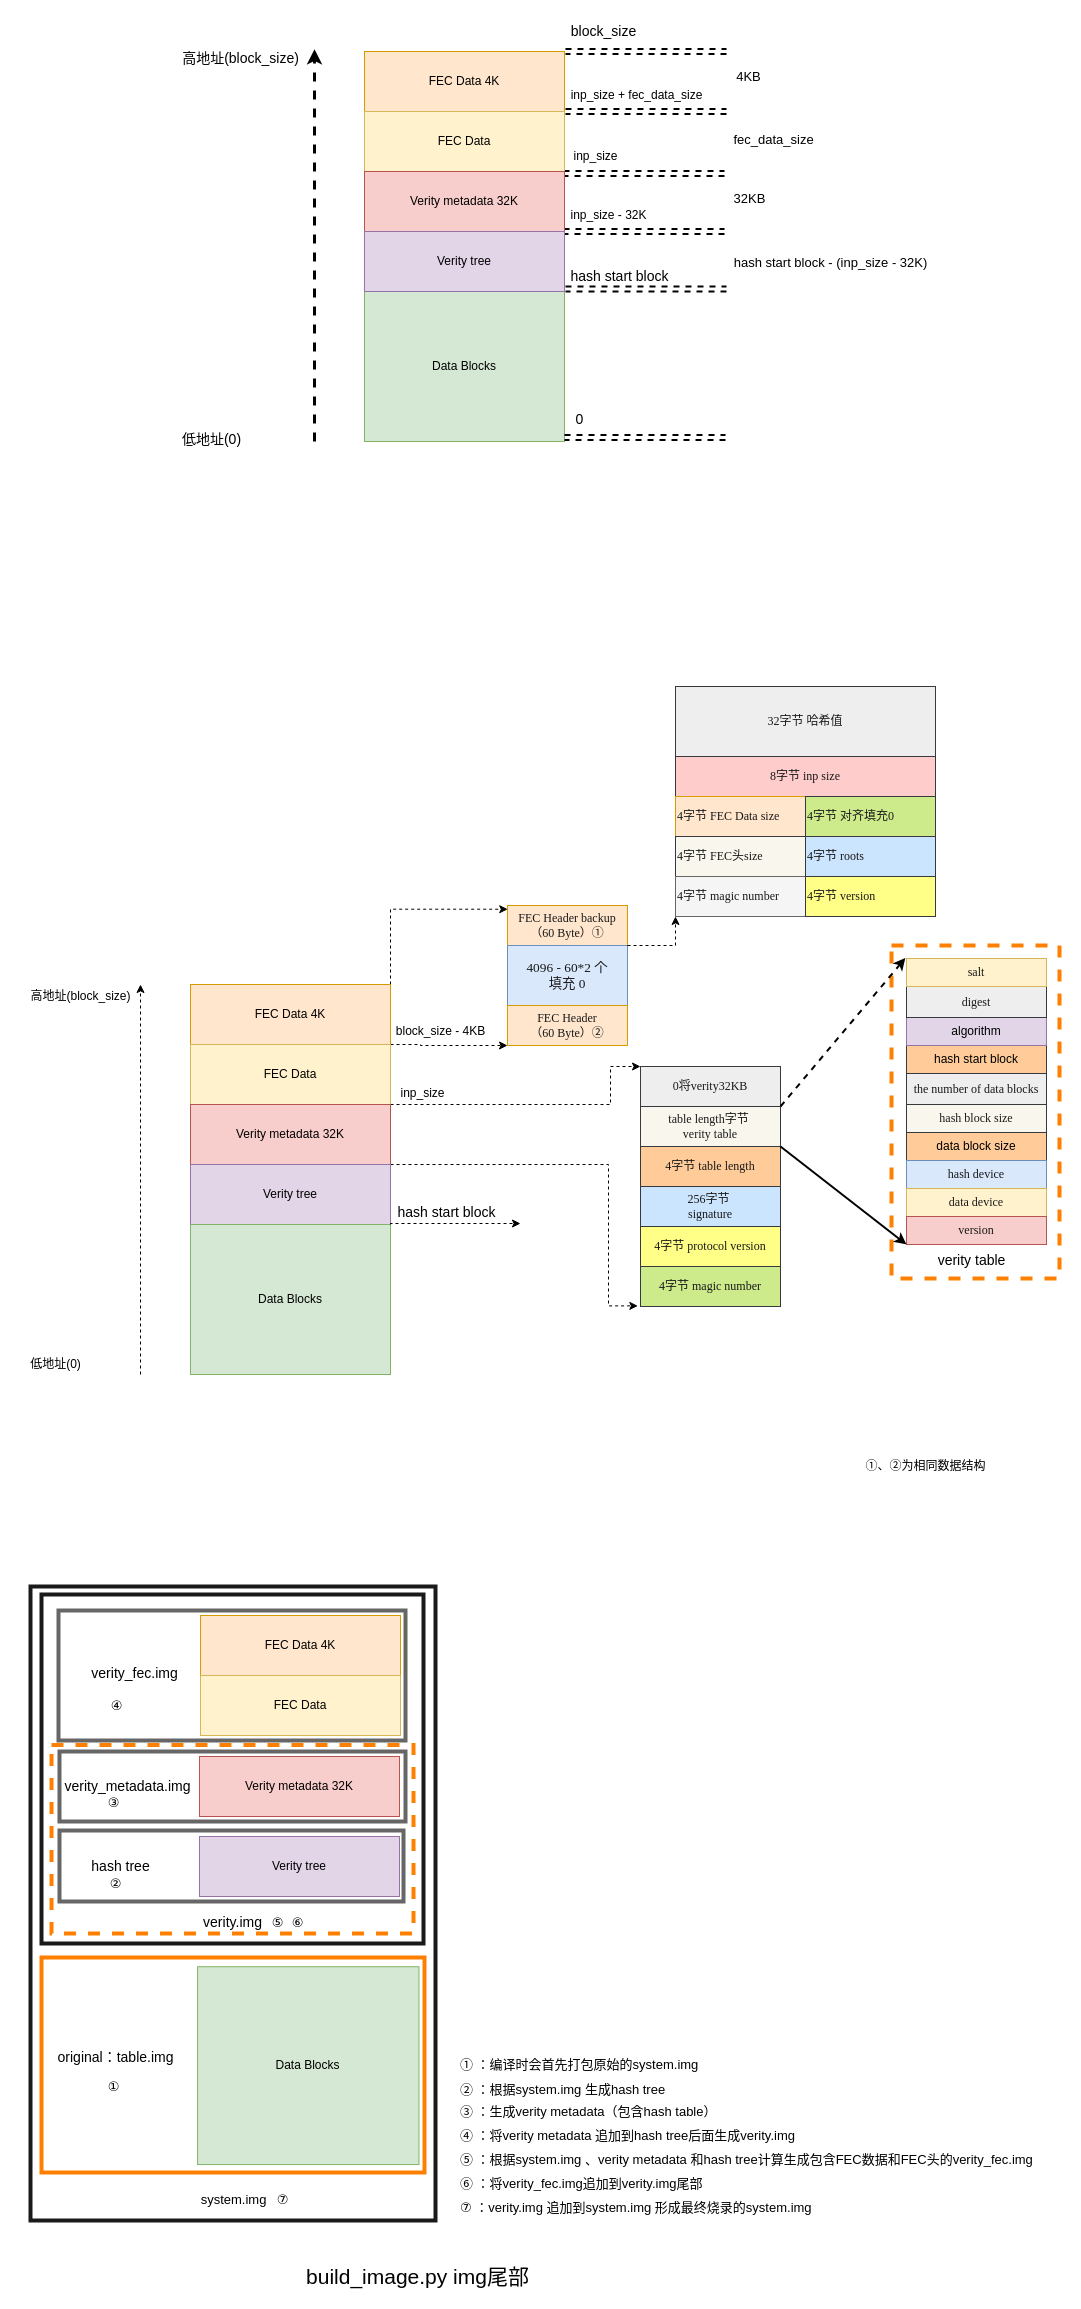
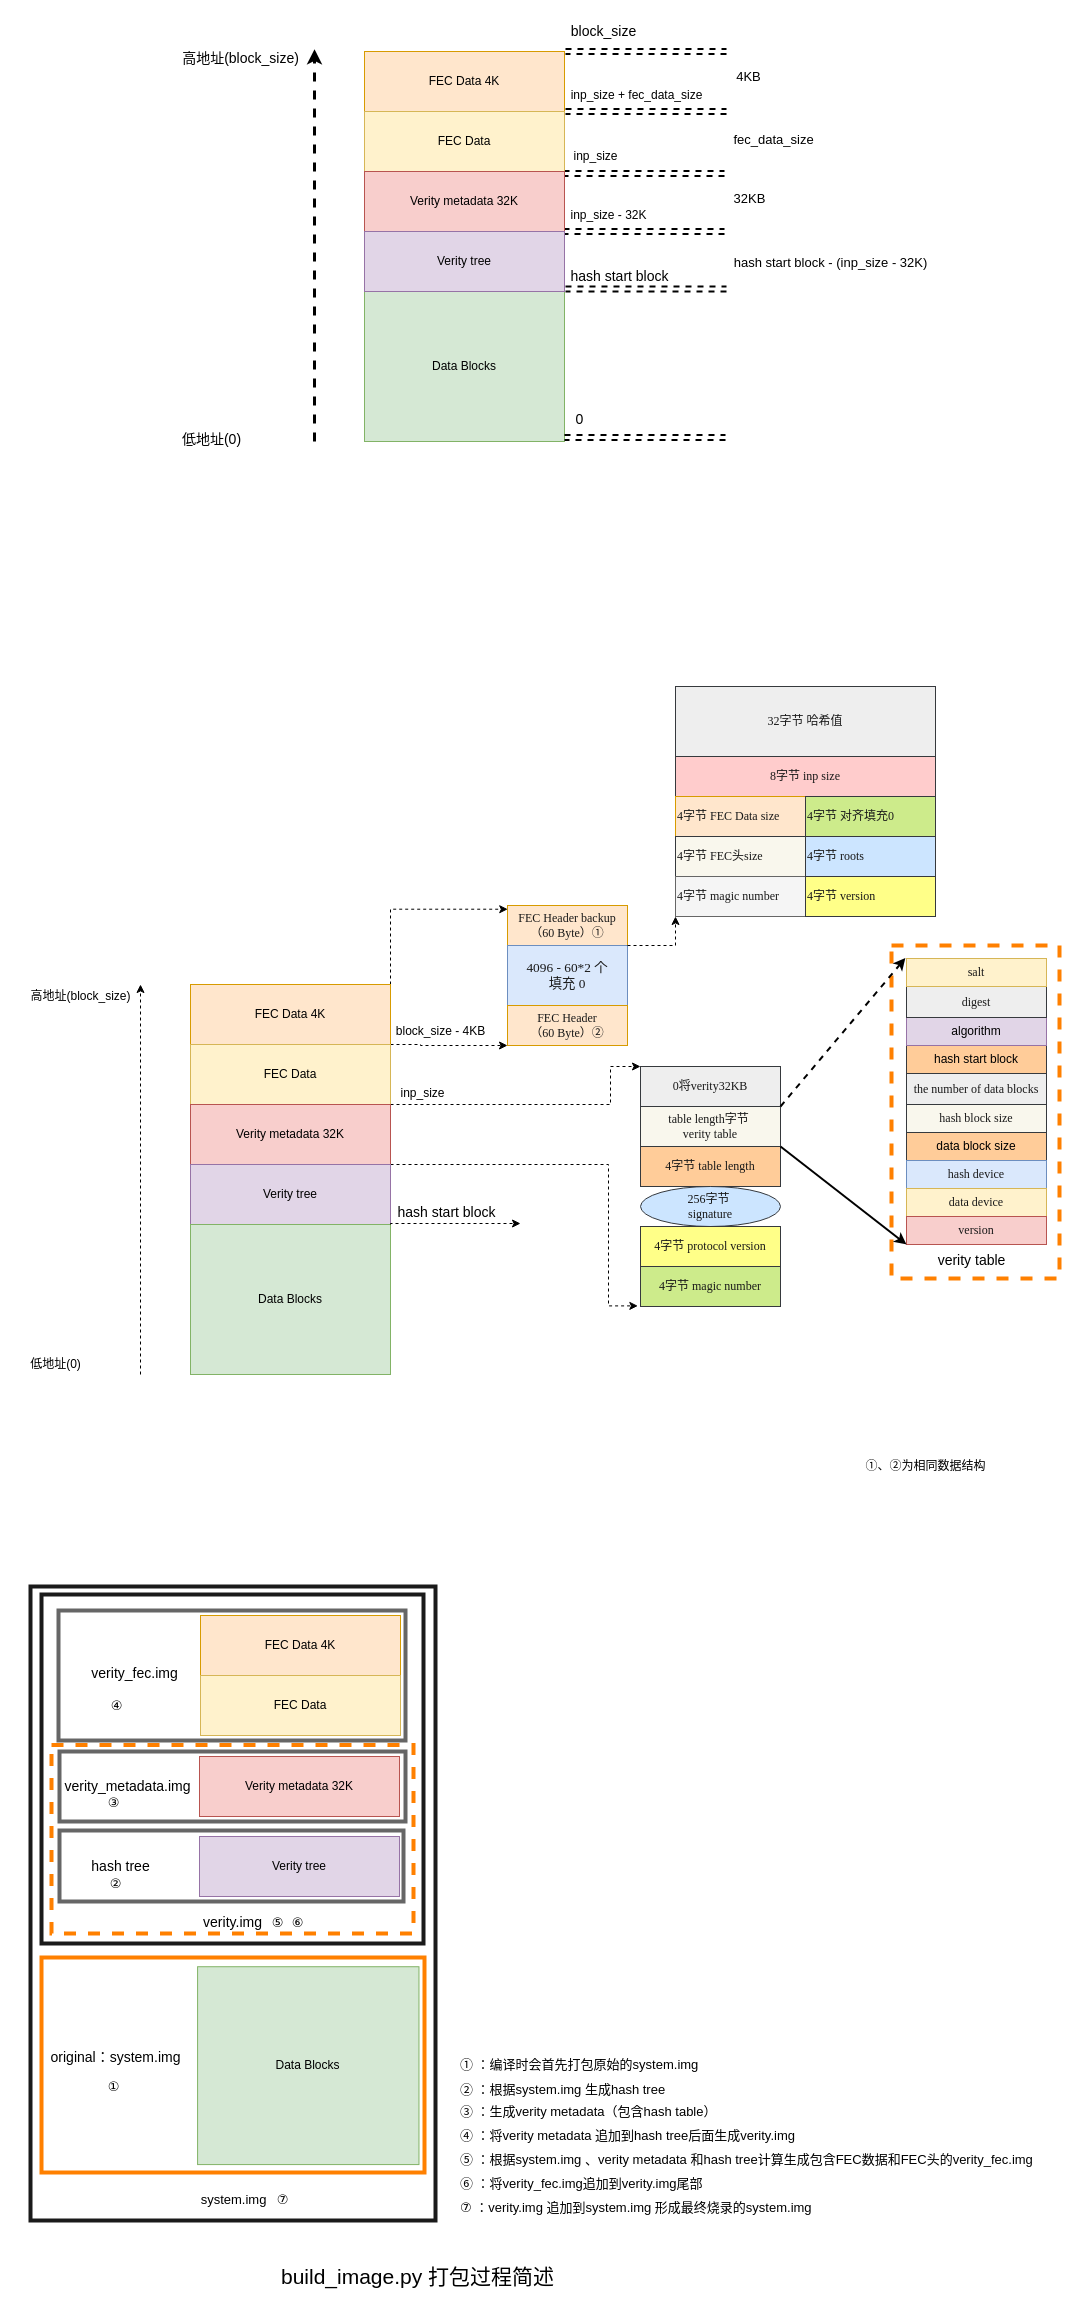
(711, 1207) -> (711, 1207)
(116, 2058) -> (116, 2058)
(418, 2277) -> (418, 2277)
